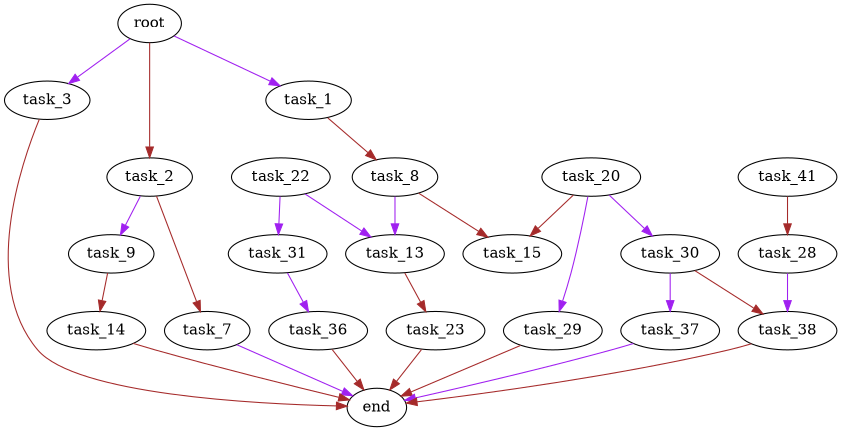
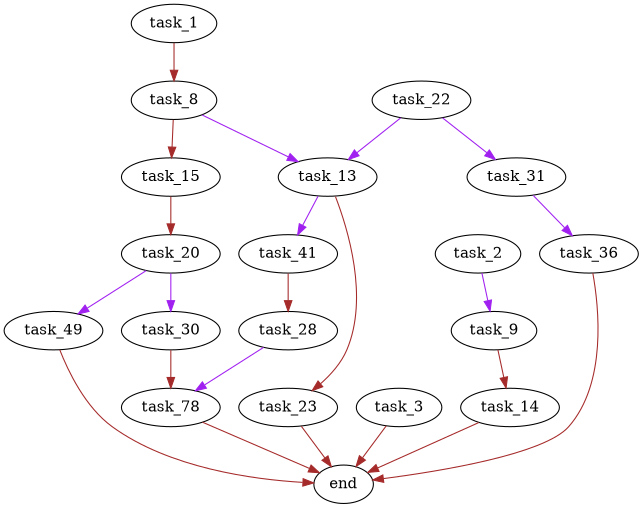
(150, 23) -> none
none -> (310, 211)
(556, 212) -> (171, 210)
(207, 331) -> none
(553, 331) -> (53, 331)
(670, 331) -> none
(788, 331) -> (171, 407)
